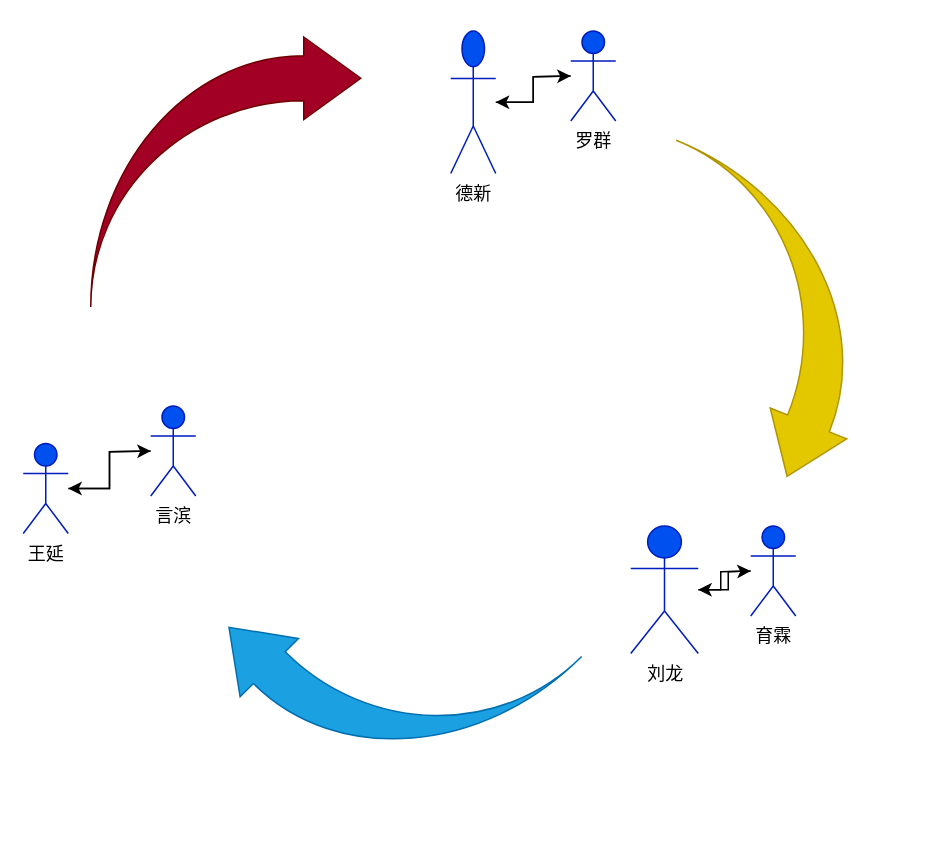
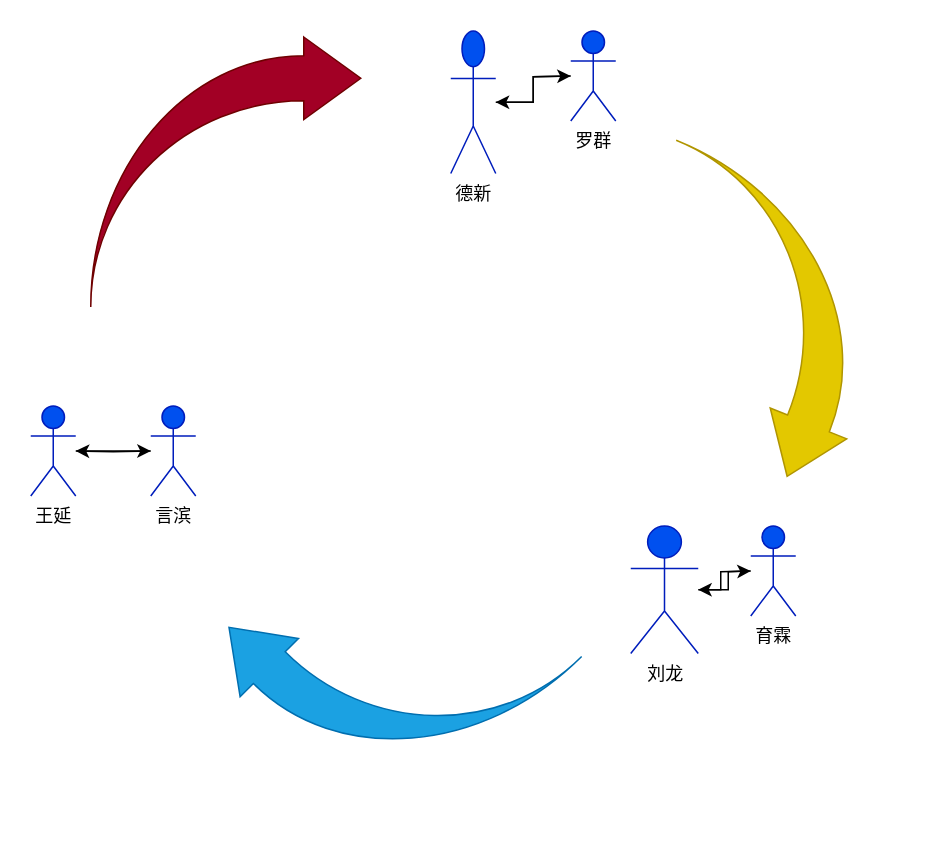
(46, 488) -> (53, 451)
